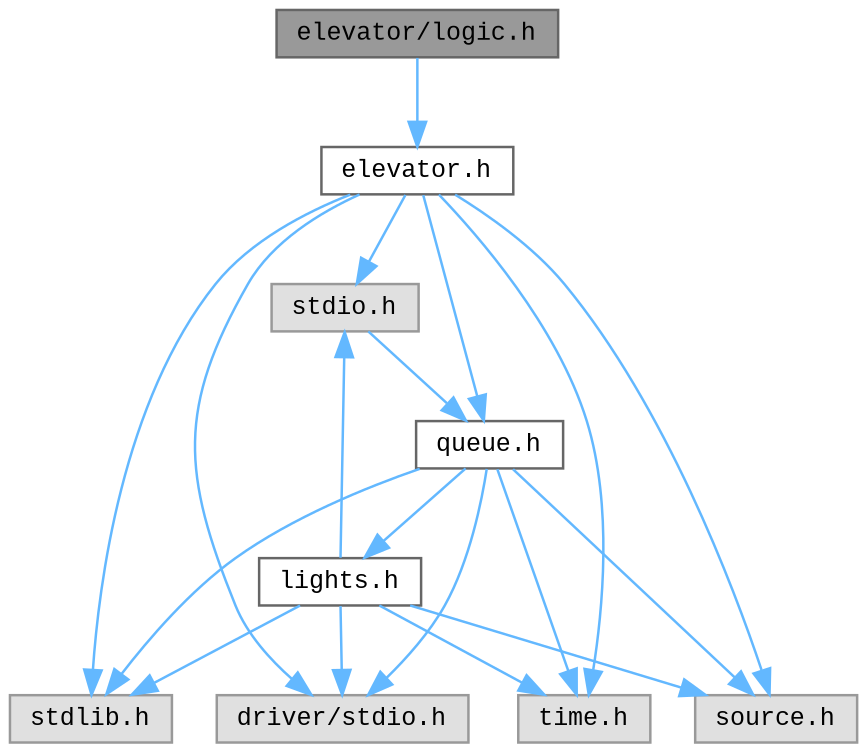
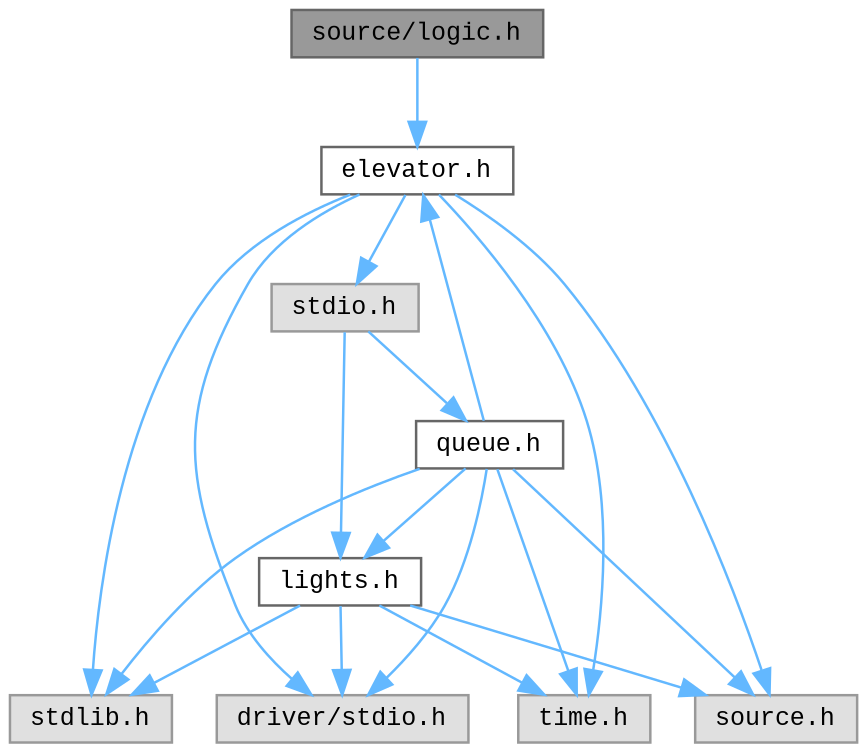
(417, 34) -> (417, 34)
(450, 296) -> (457, 320)
(342, 458) -> (343, 432)
